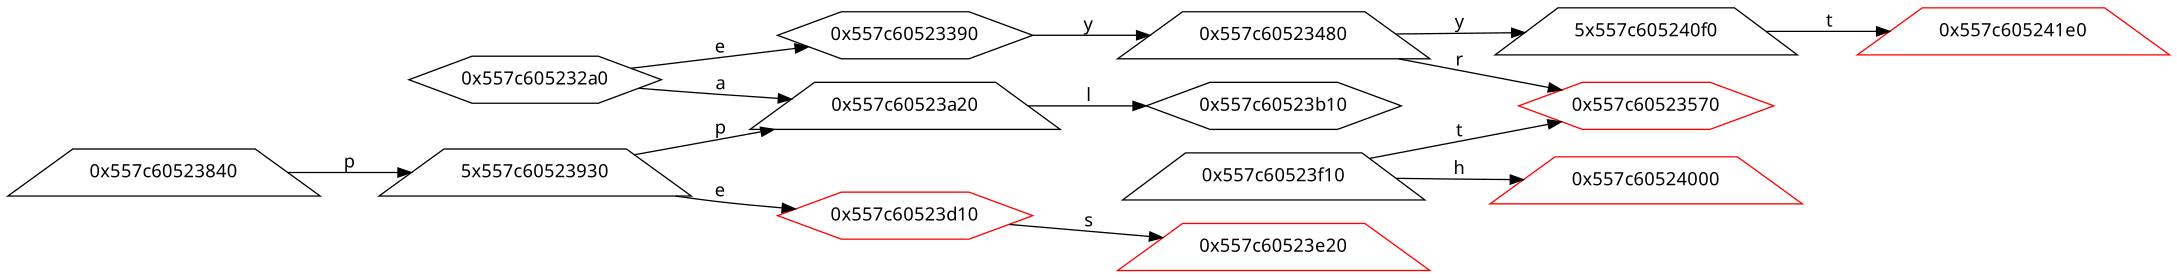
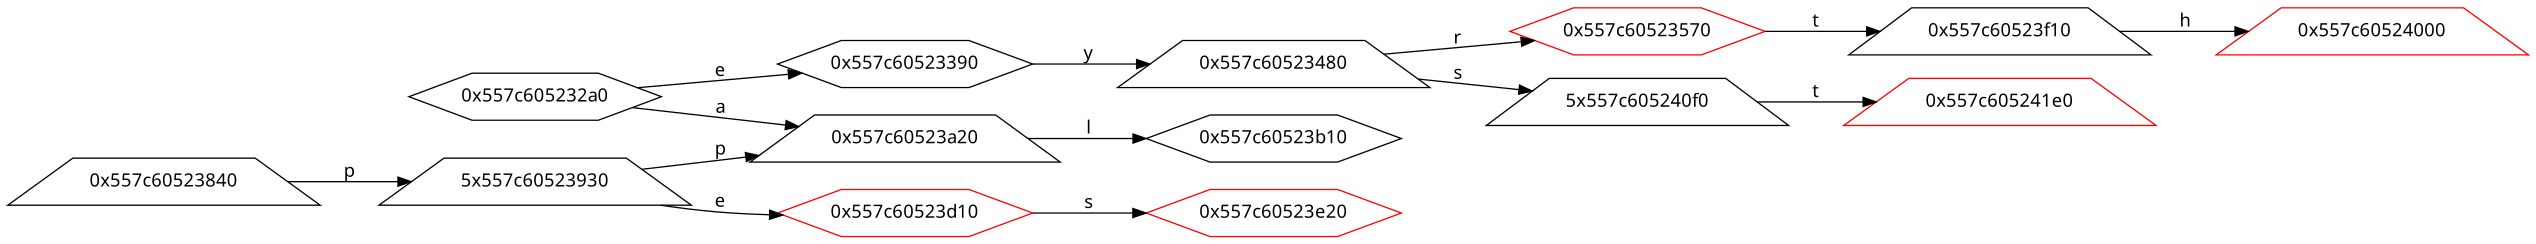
(1460, 23) -> (1458, 74)
(1459, 141) -> (1816, 31)
(1274, 247) -> (1274, 213)
